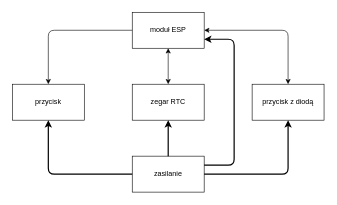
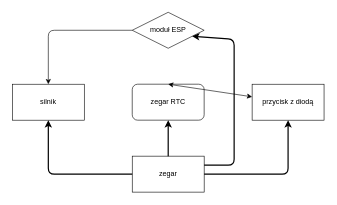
(168, 30) -> (168, 30)
(283, 30) -> none
(168, 79) -> (210, 91)
(48, 102) -> (48, 102)
(168, 102) -> (168, 102)
(168, 174) -> (168, 174)
